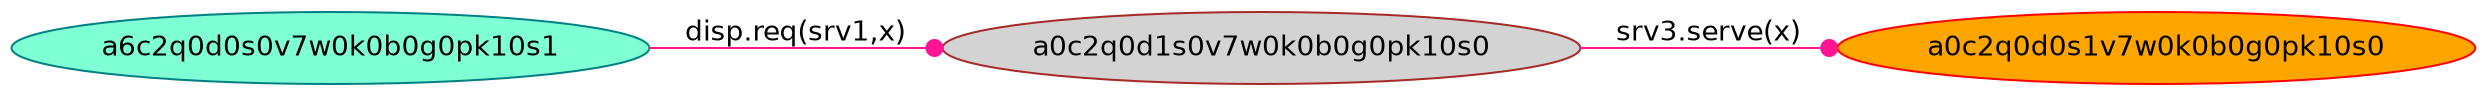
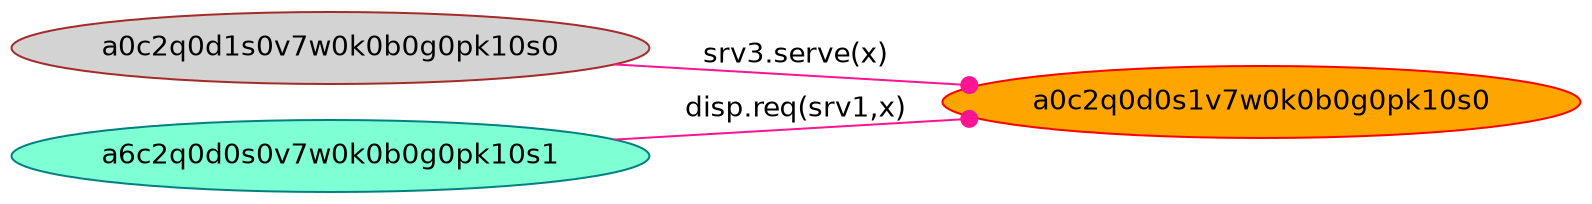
(788, 48) -> (788, 129)
